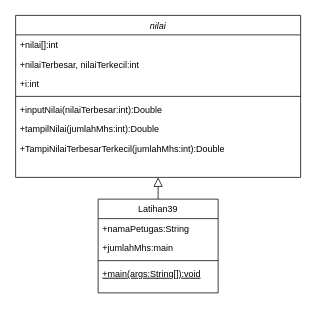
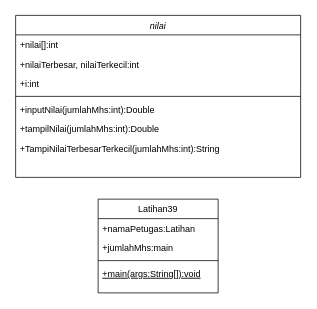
(100, 110) -> (92, 110)
(130, 149) -> (130, 149)
(158, 193) -> none
(148, 229) -> (150, 229)
